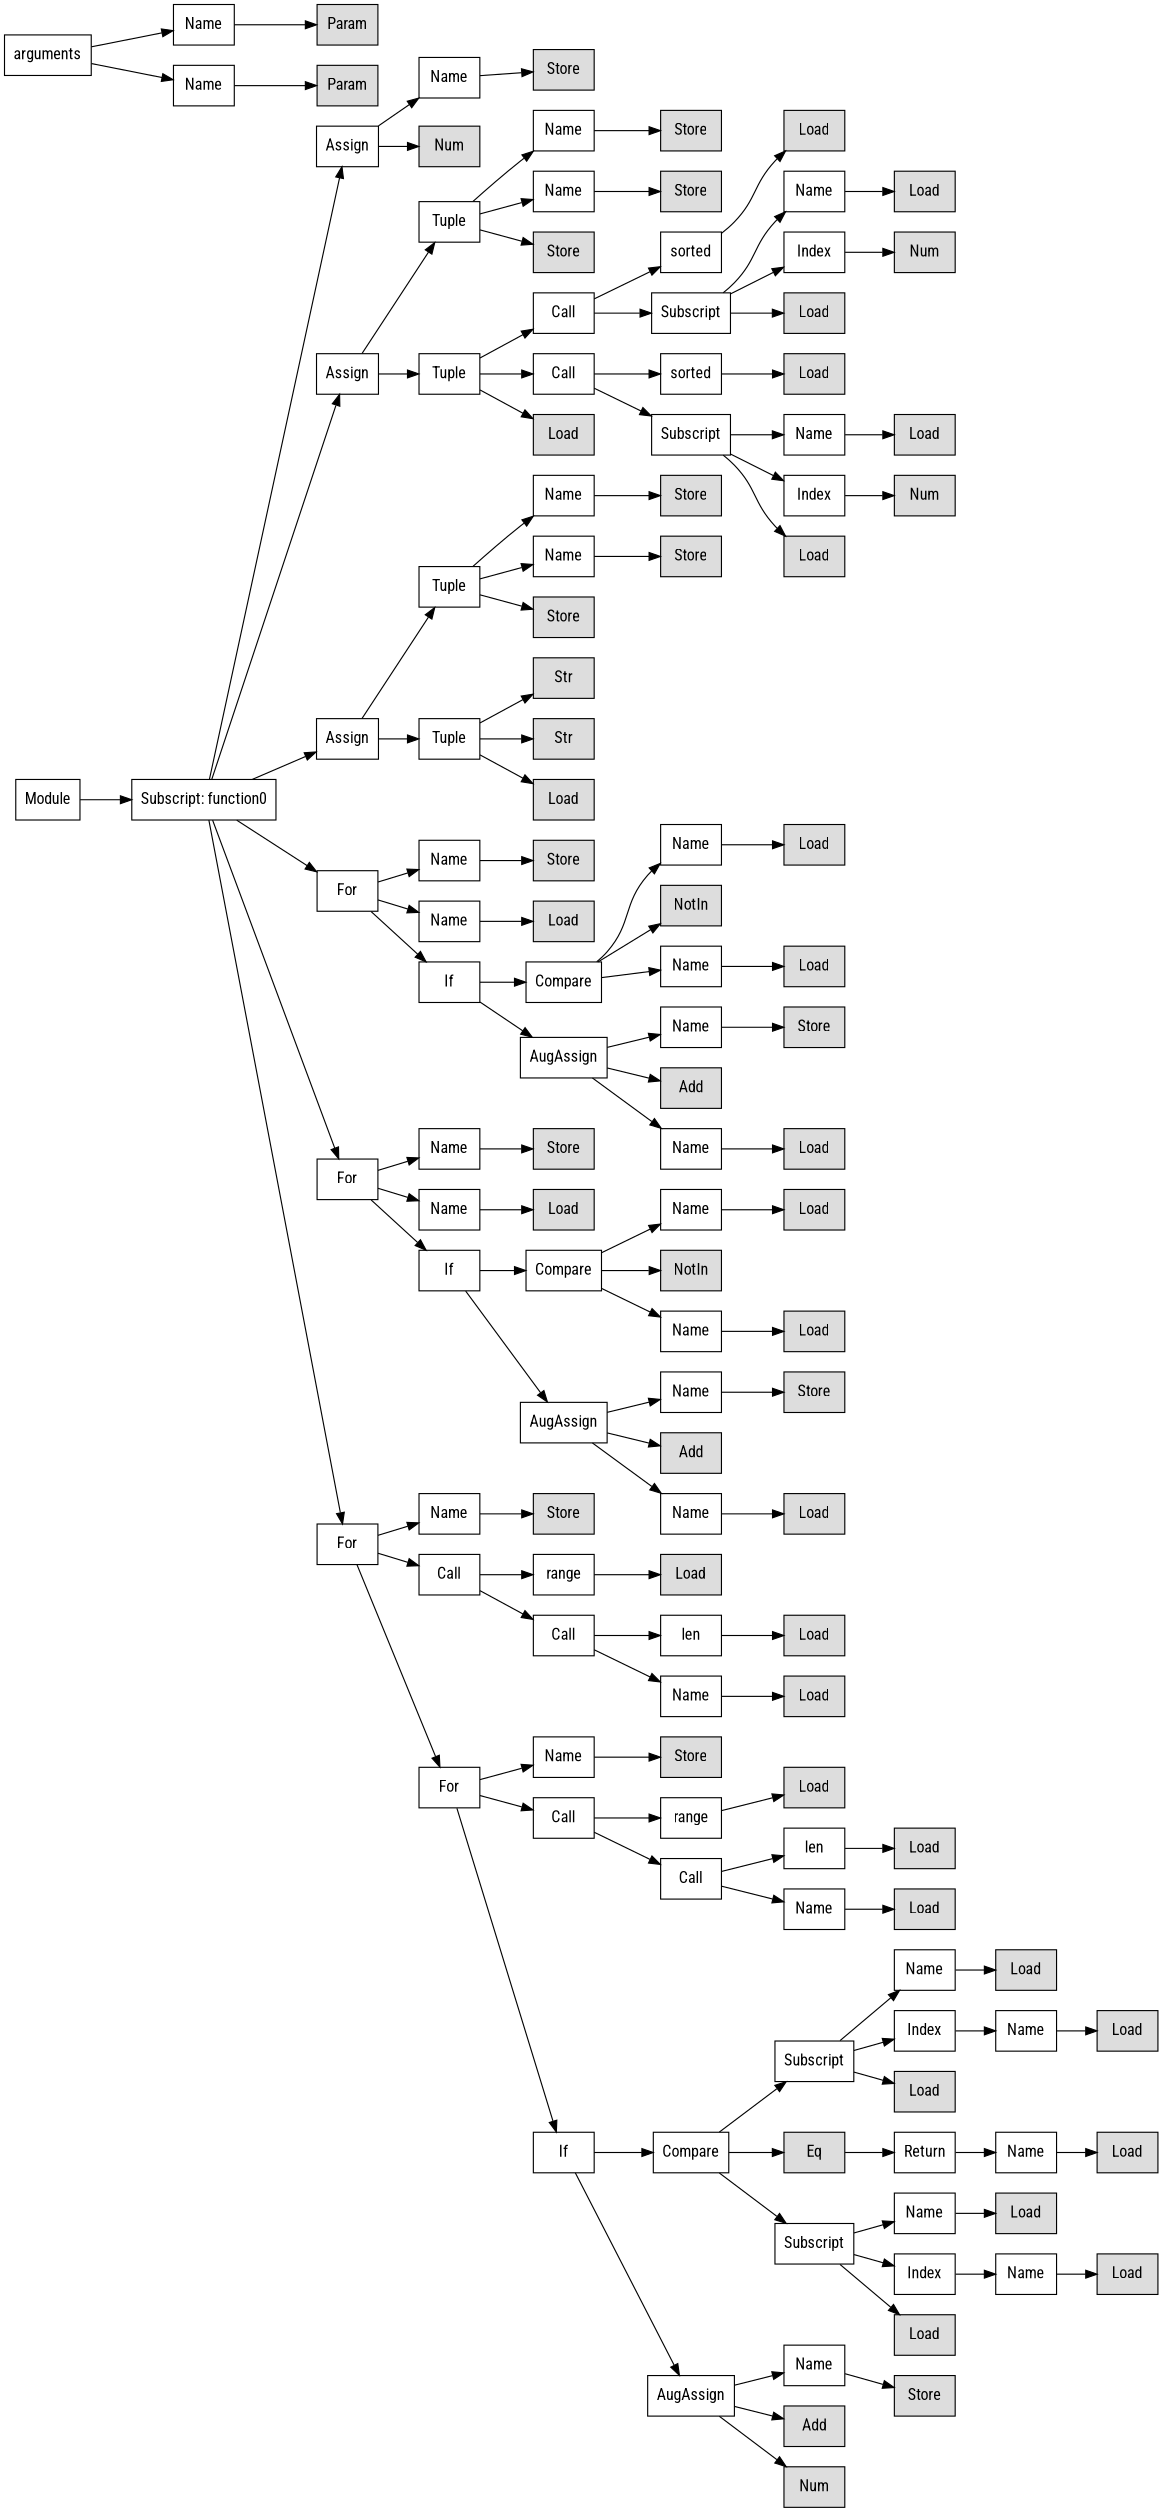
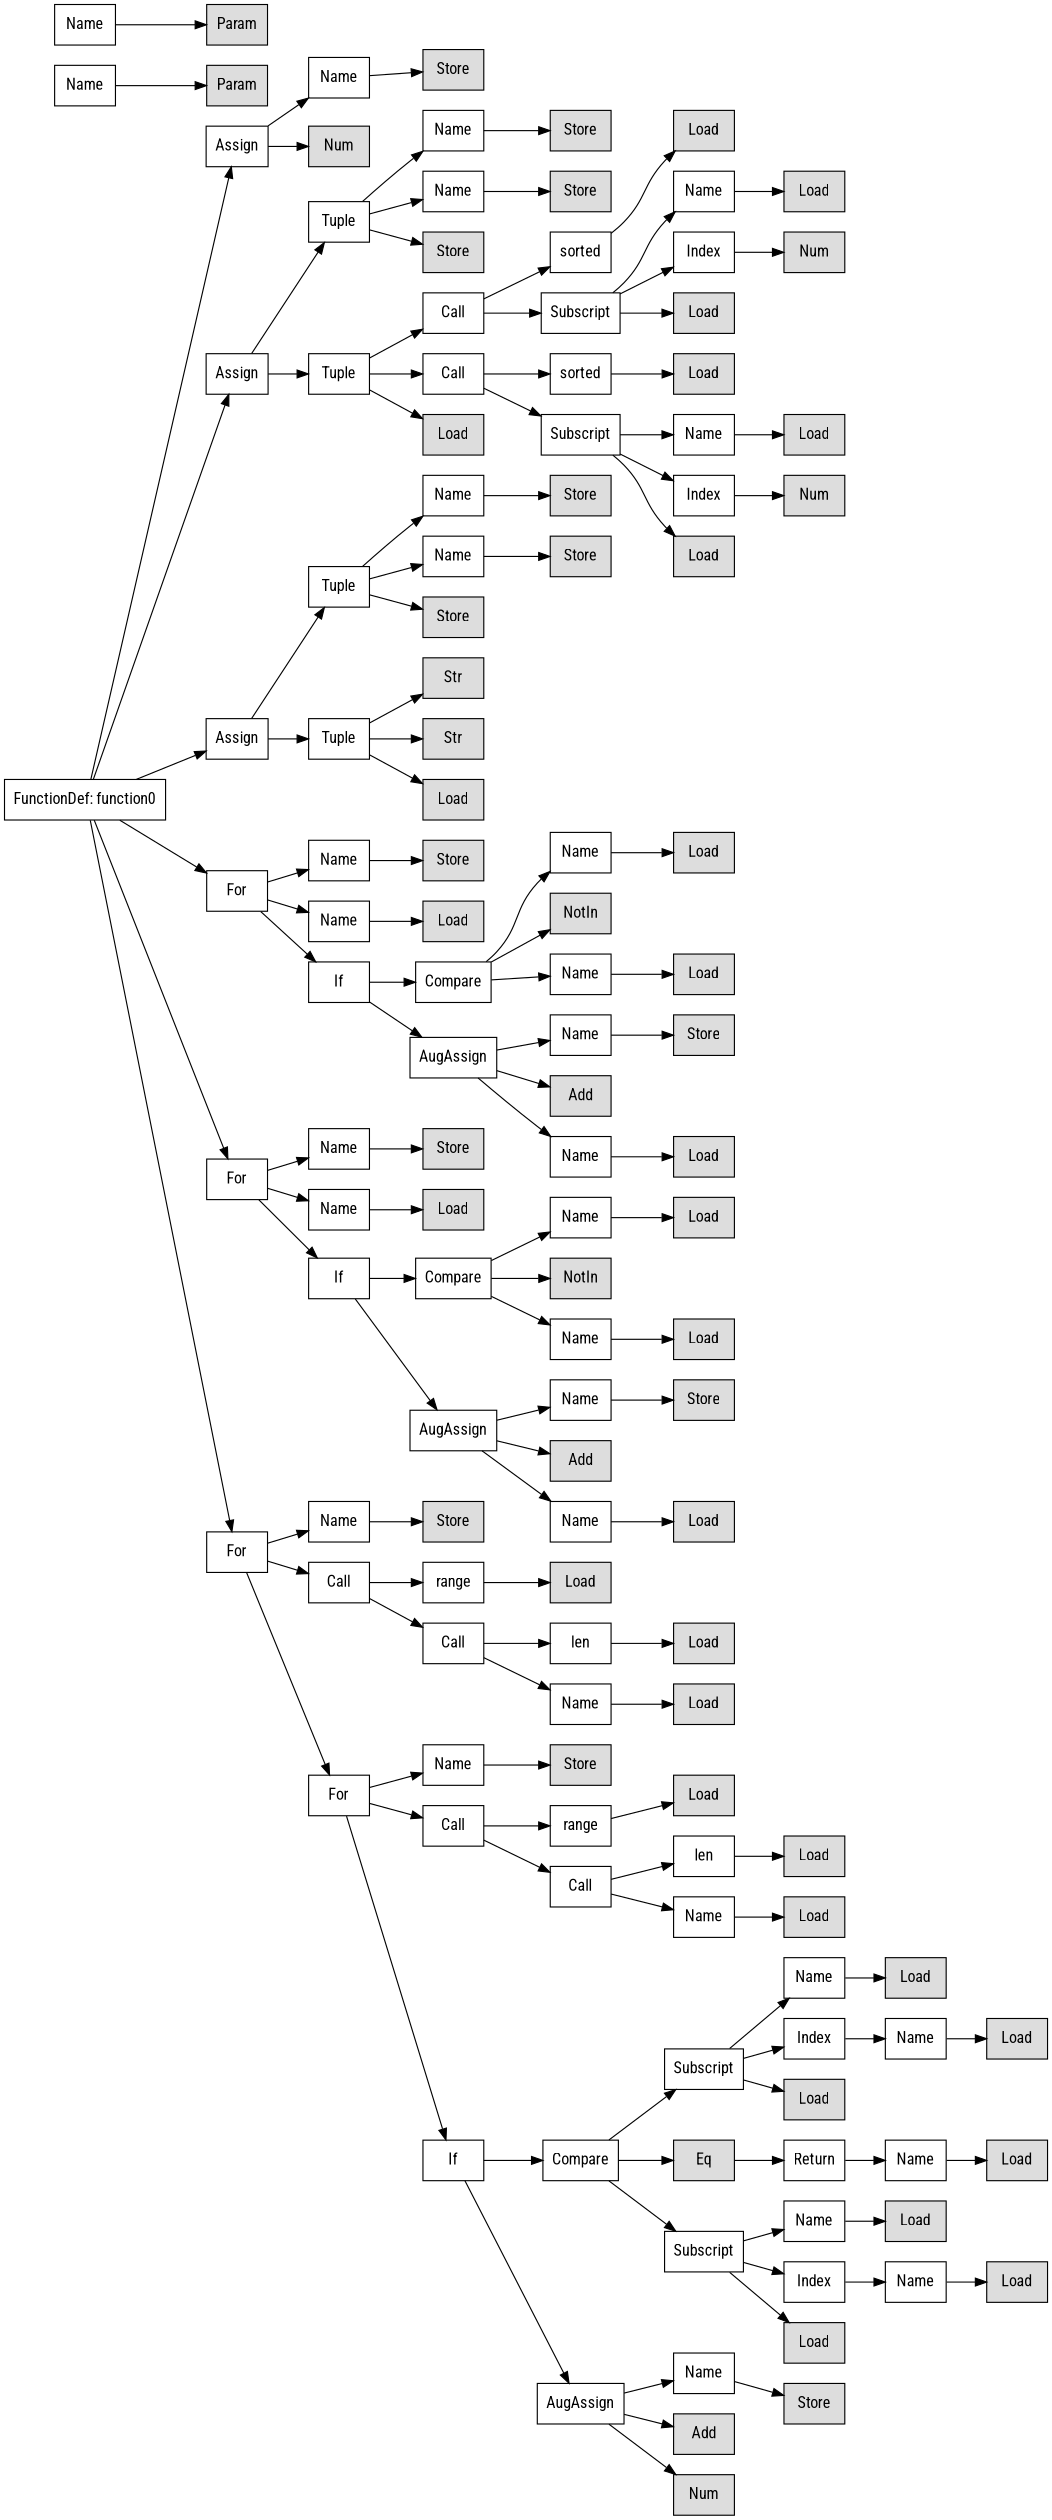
(48, 55) -> none
(48, 800) -> none
(204, 800) -> (85, 800)
